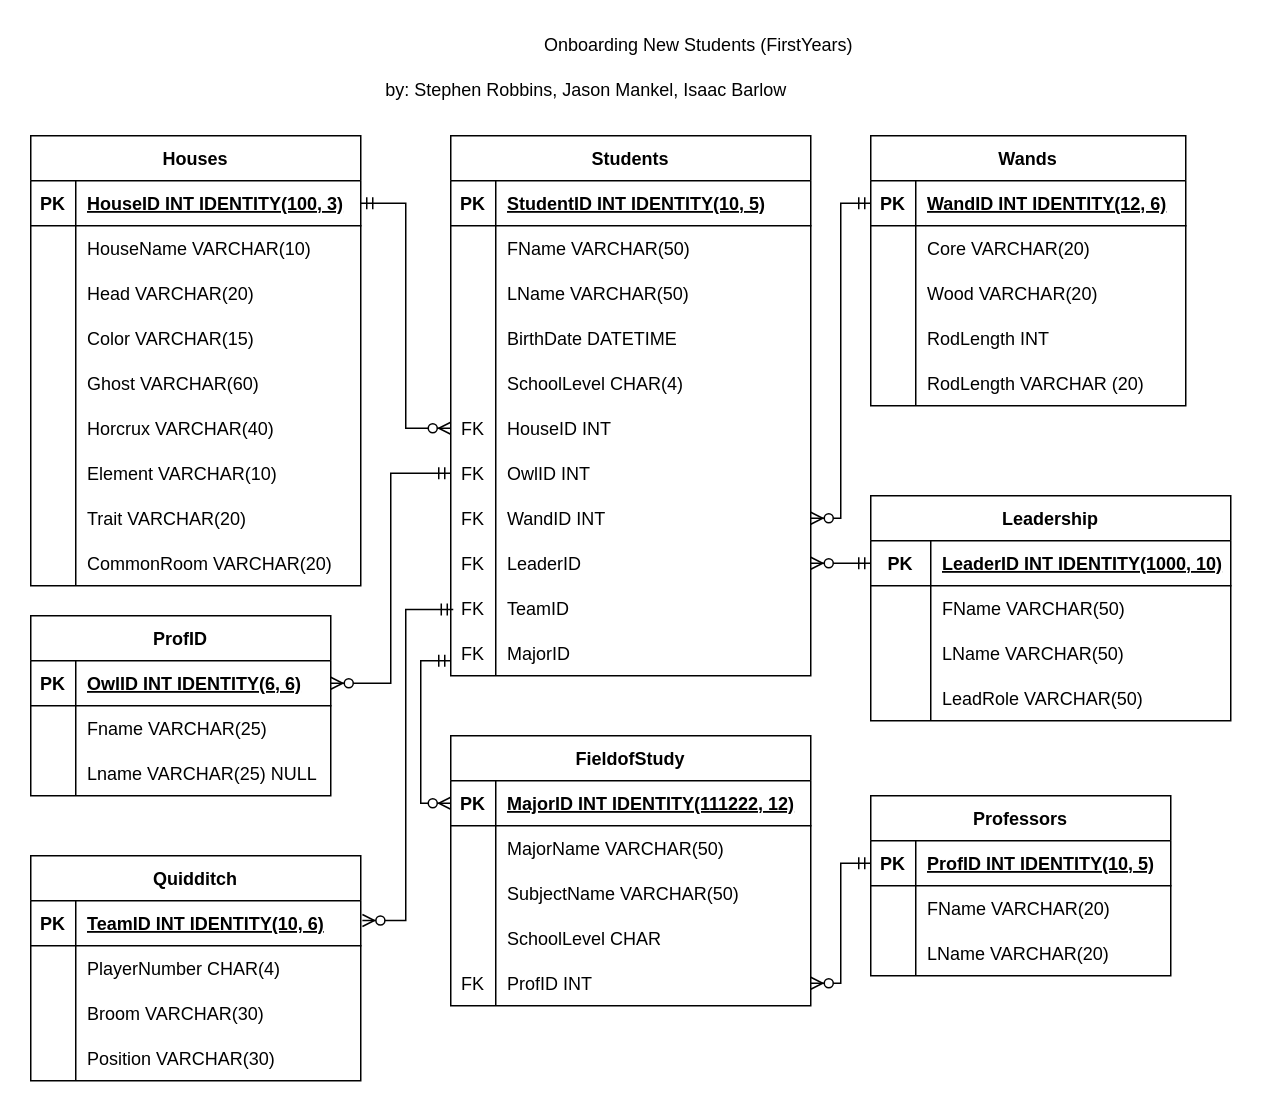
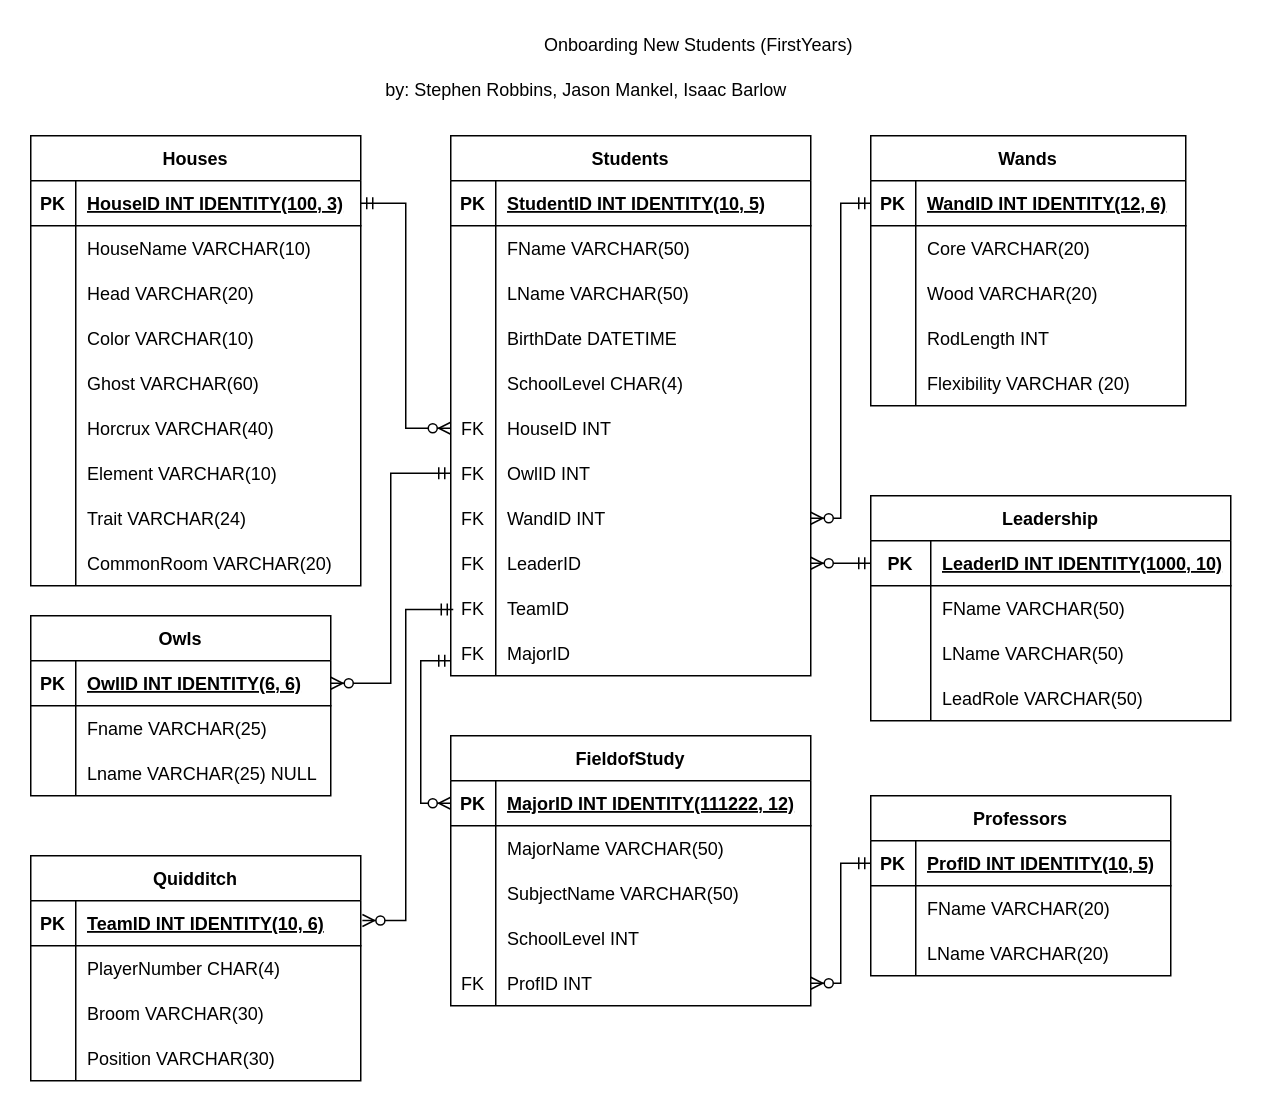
(168, 339) -> (168, 339)
(1033, 384) -> (1032, 384)
(168, 519) -> (168, 519)
(180, 639) -> (180, 639)
(581, 939) -> (576, 939)
